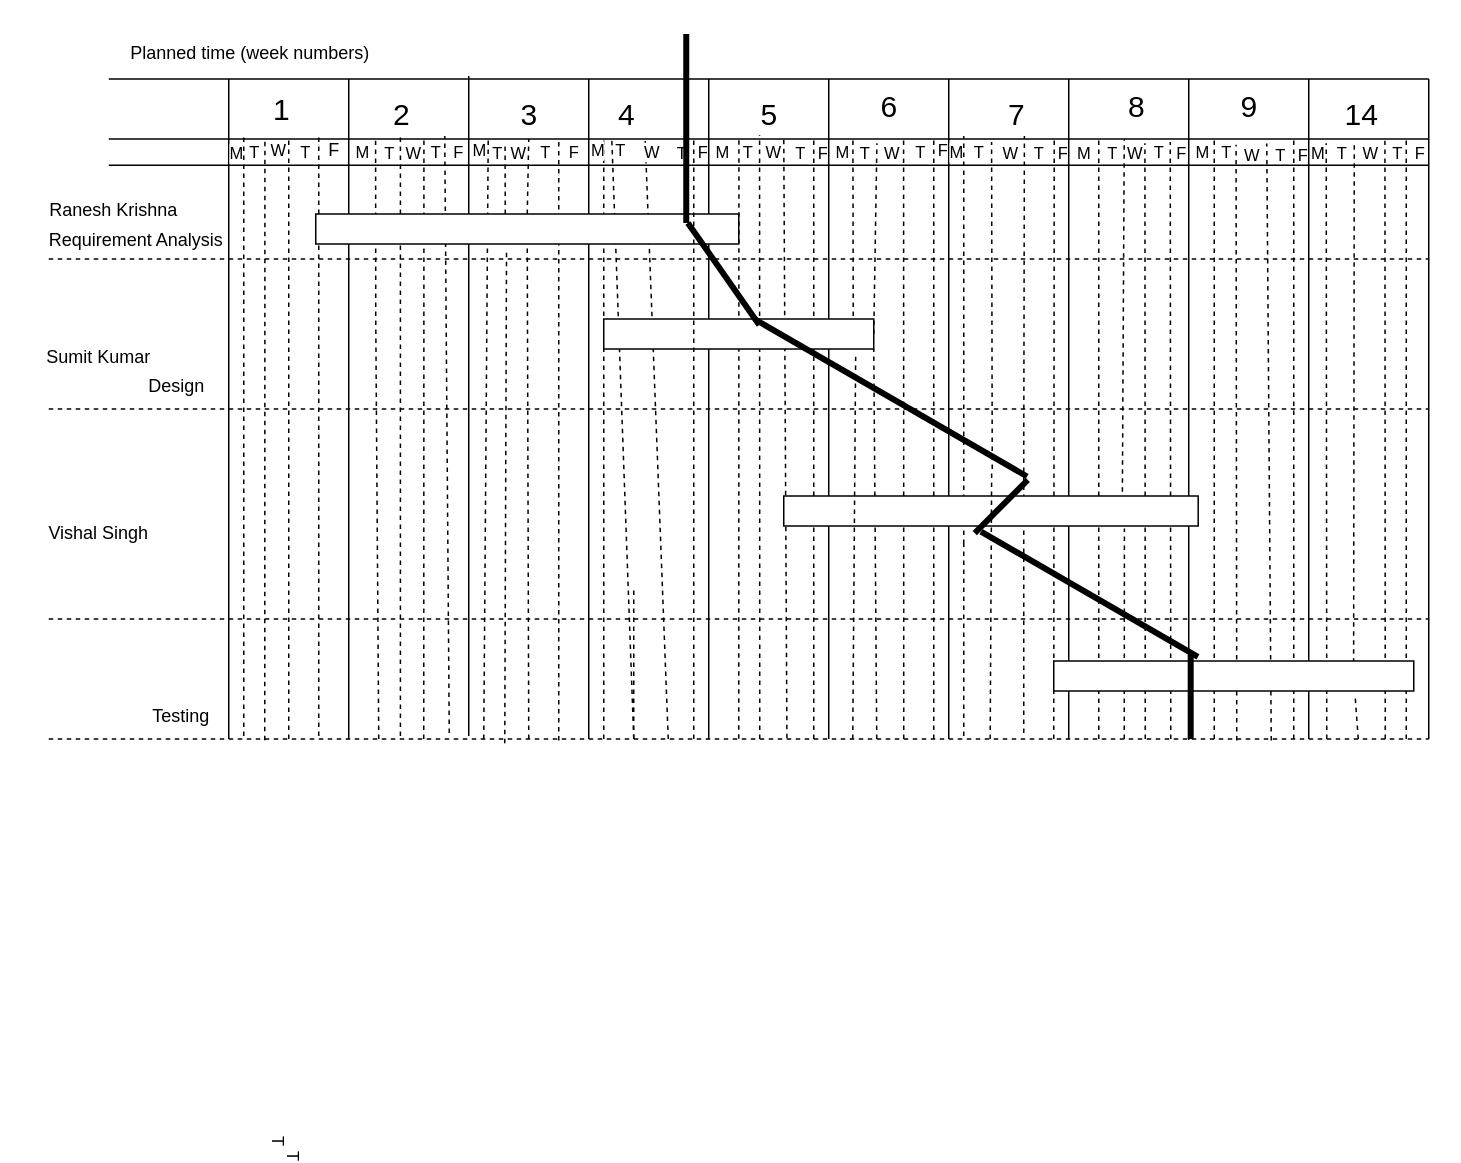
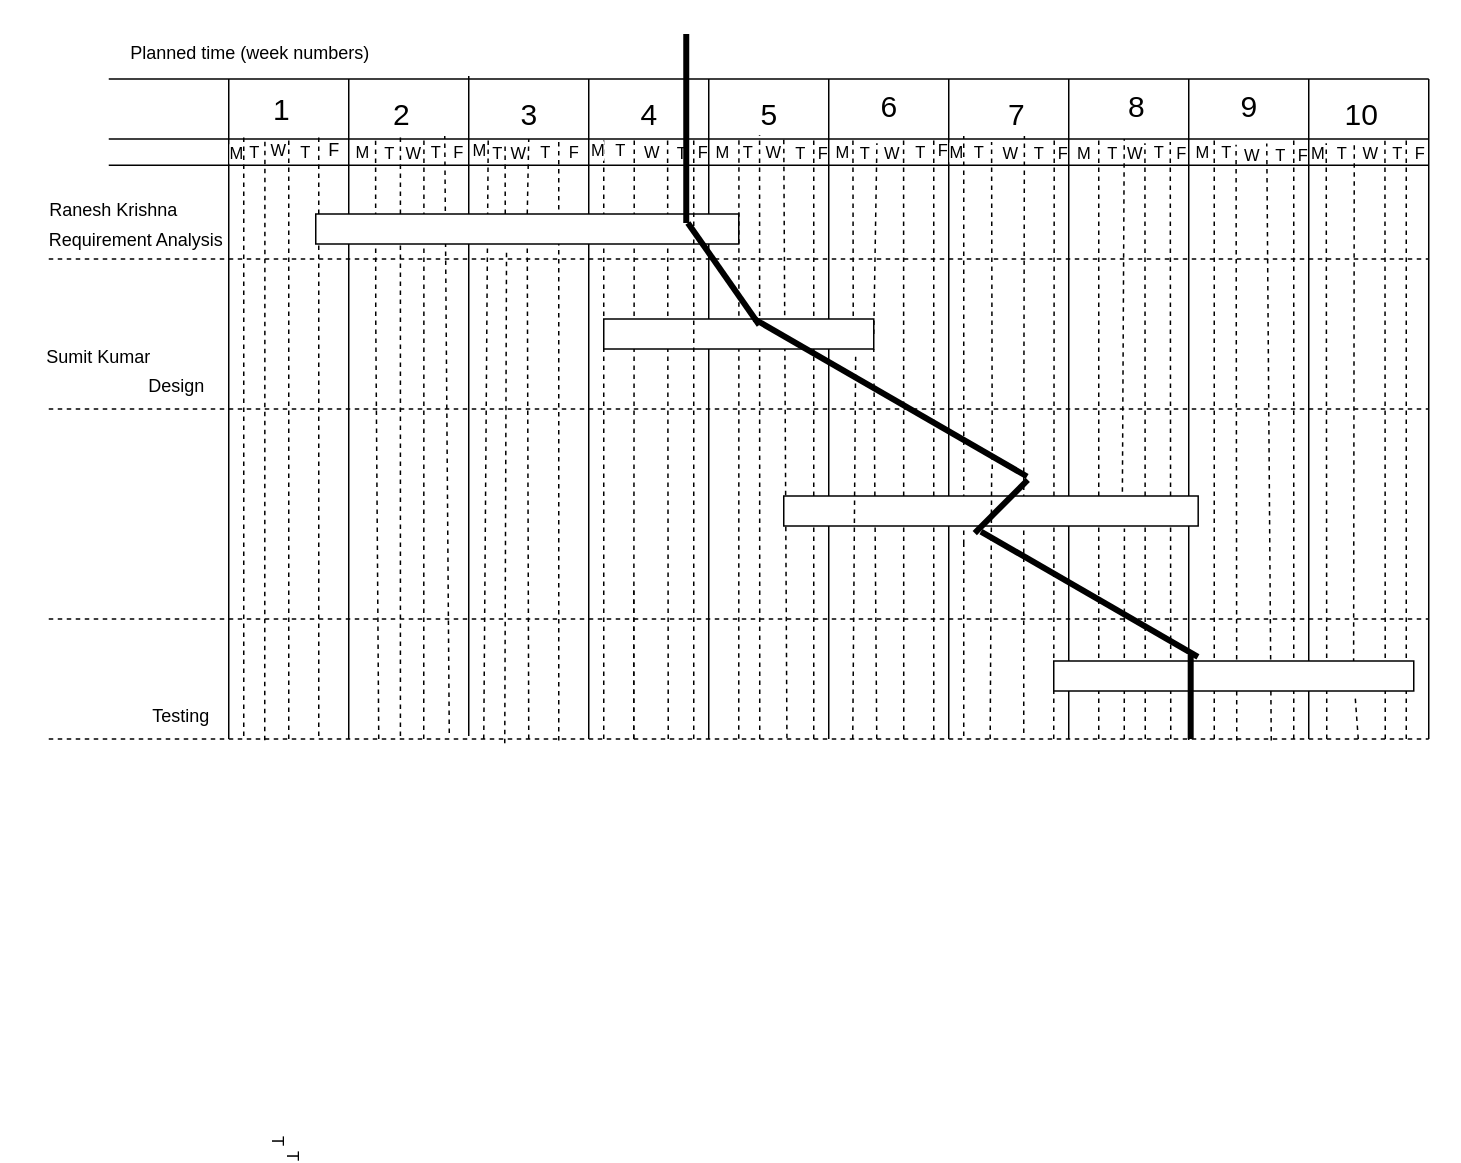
(626, 113) -> (649, 113)
(1362, 113) -> (1362, 113)
(98, 533) -> none
